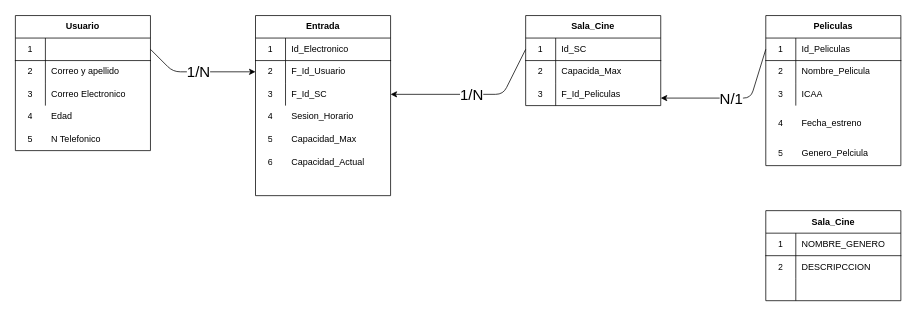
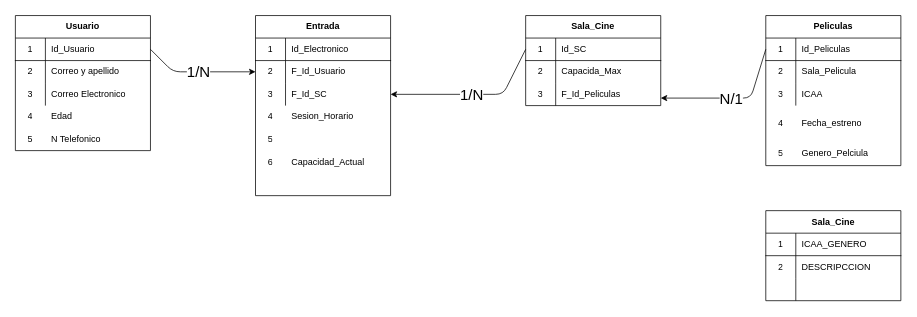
none -> (98, 49)
(836, 72) -> (829, 72)
(338, 139) -> none
(834, 244) -> (829, 244)
